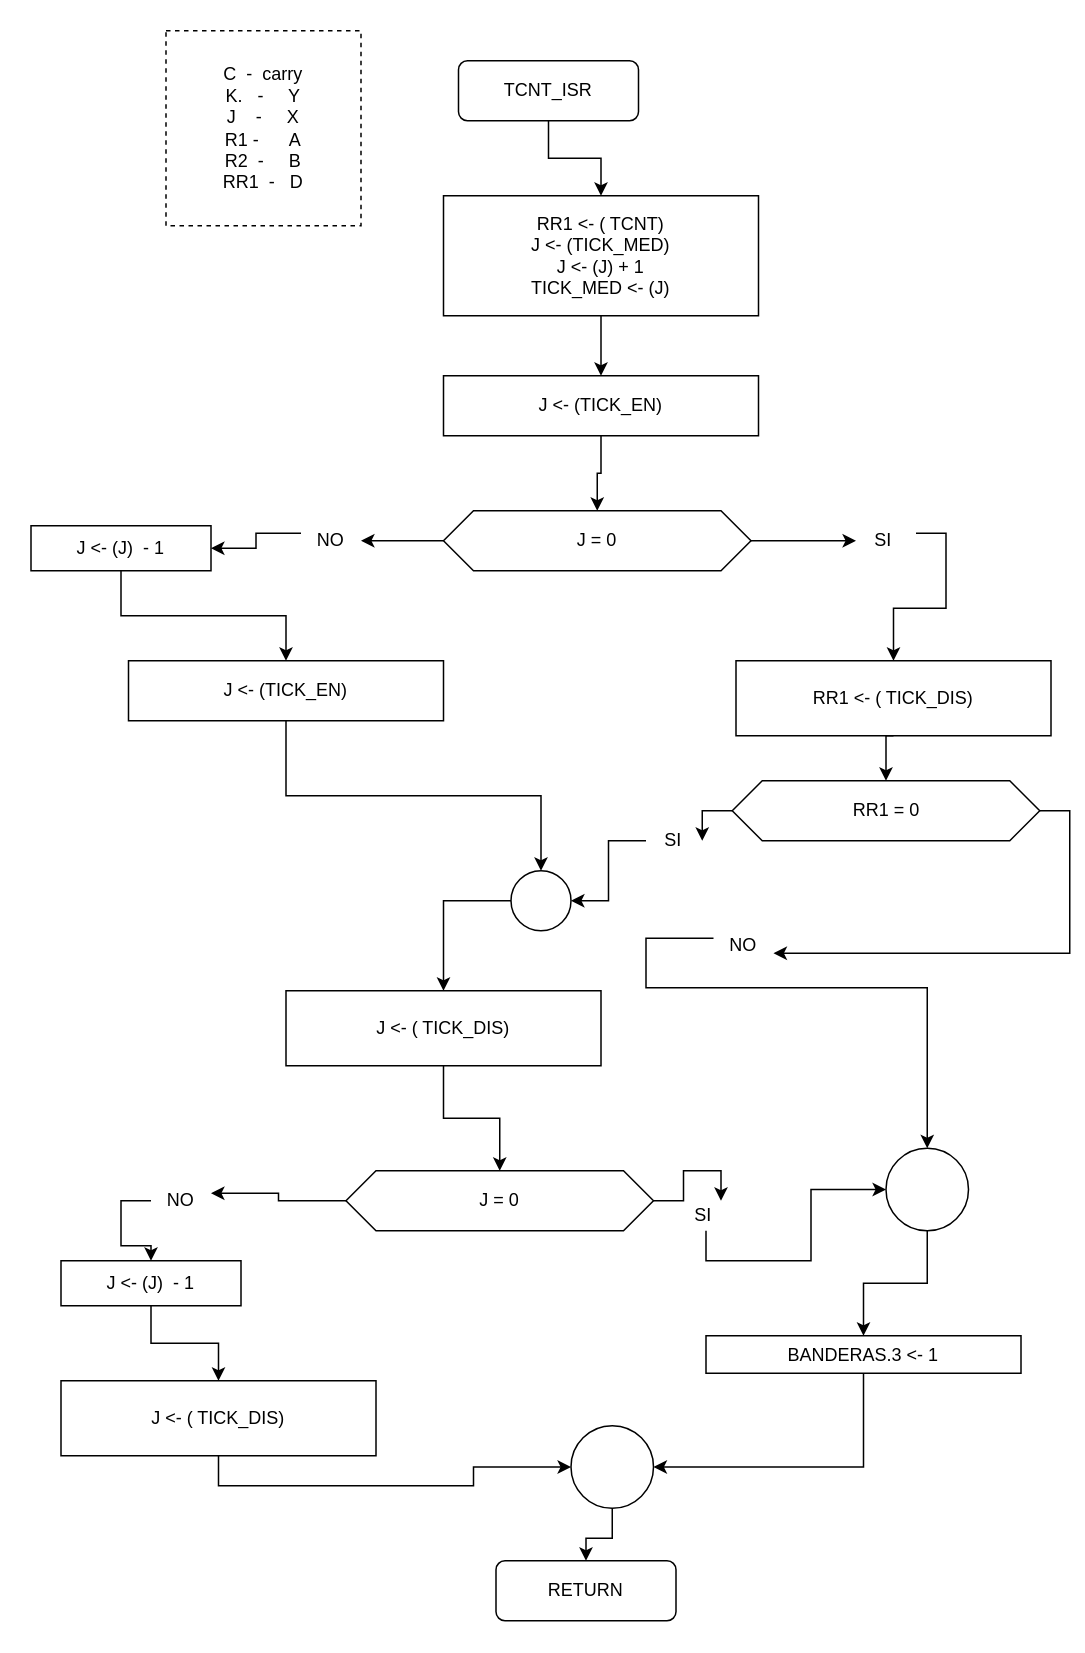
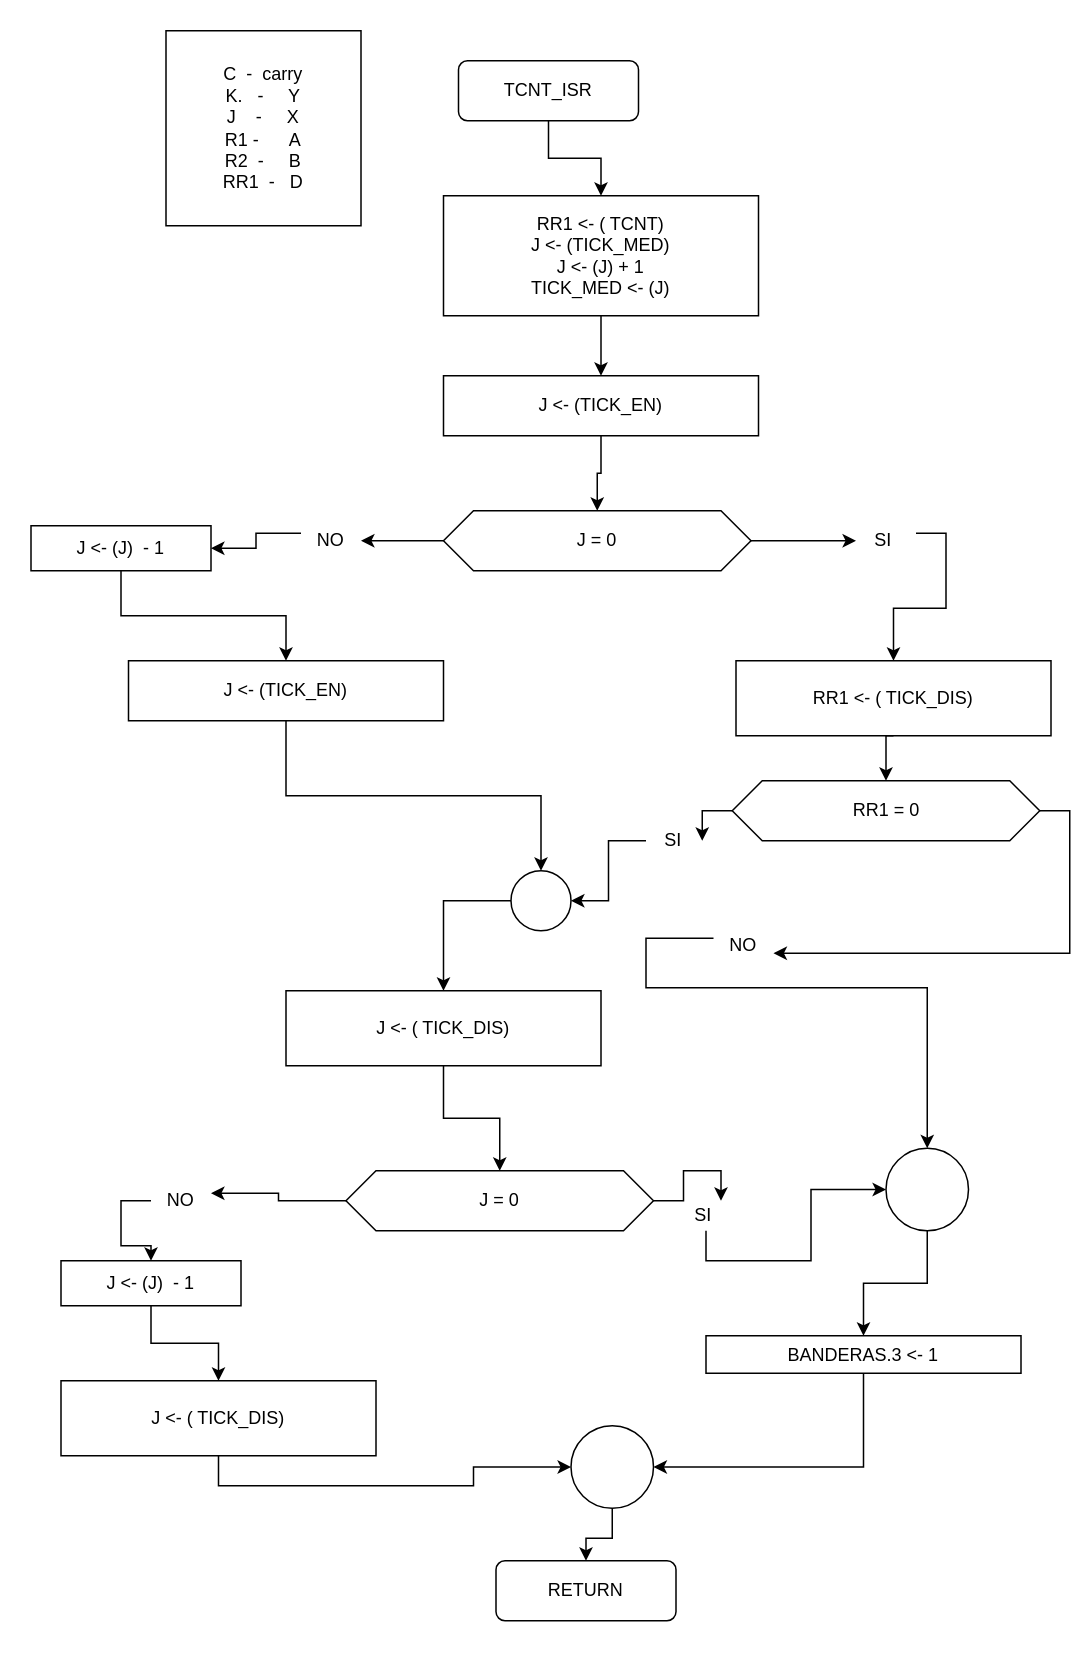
(263, 128) -> (263, 128)
